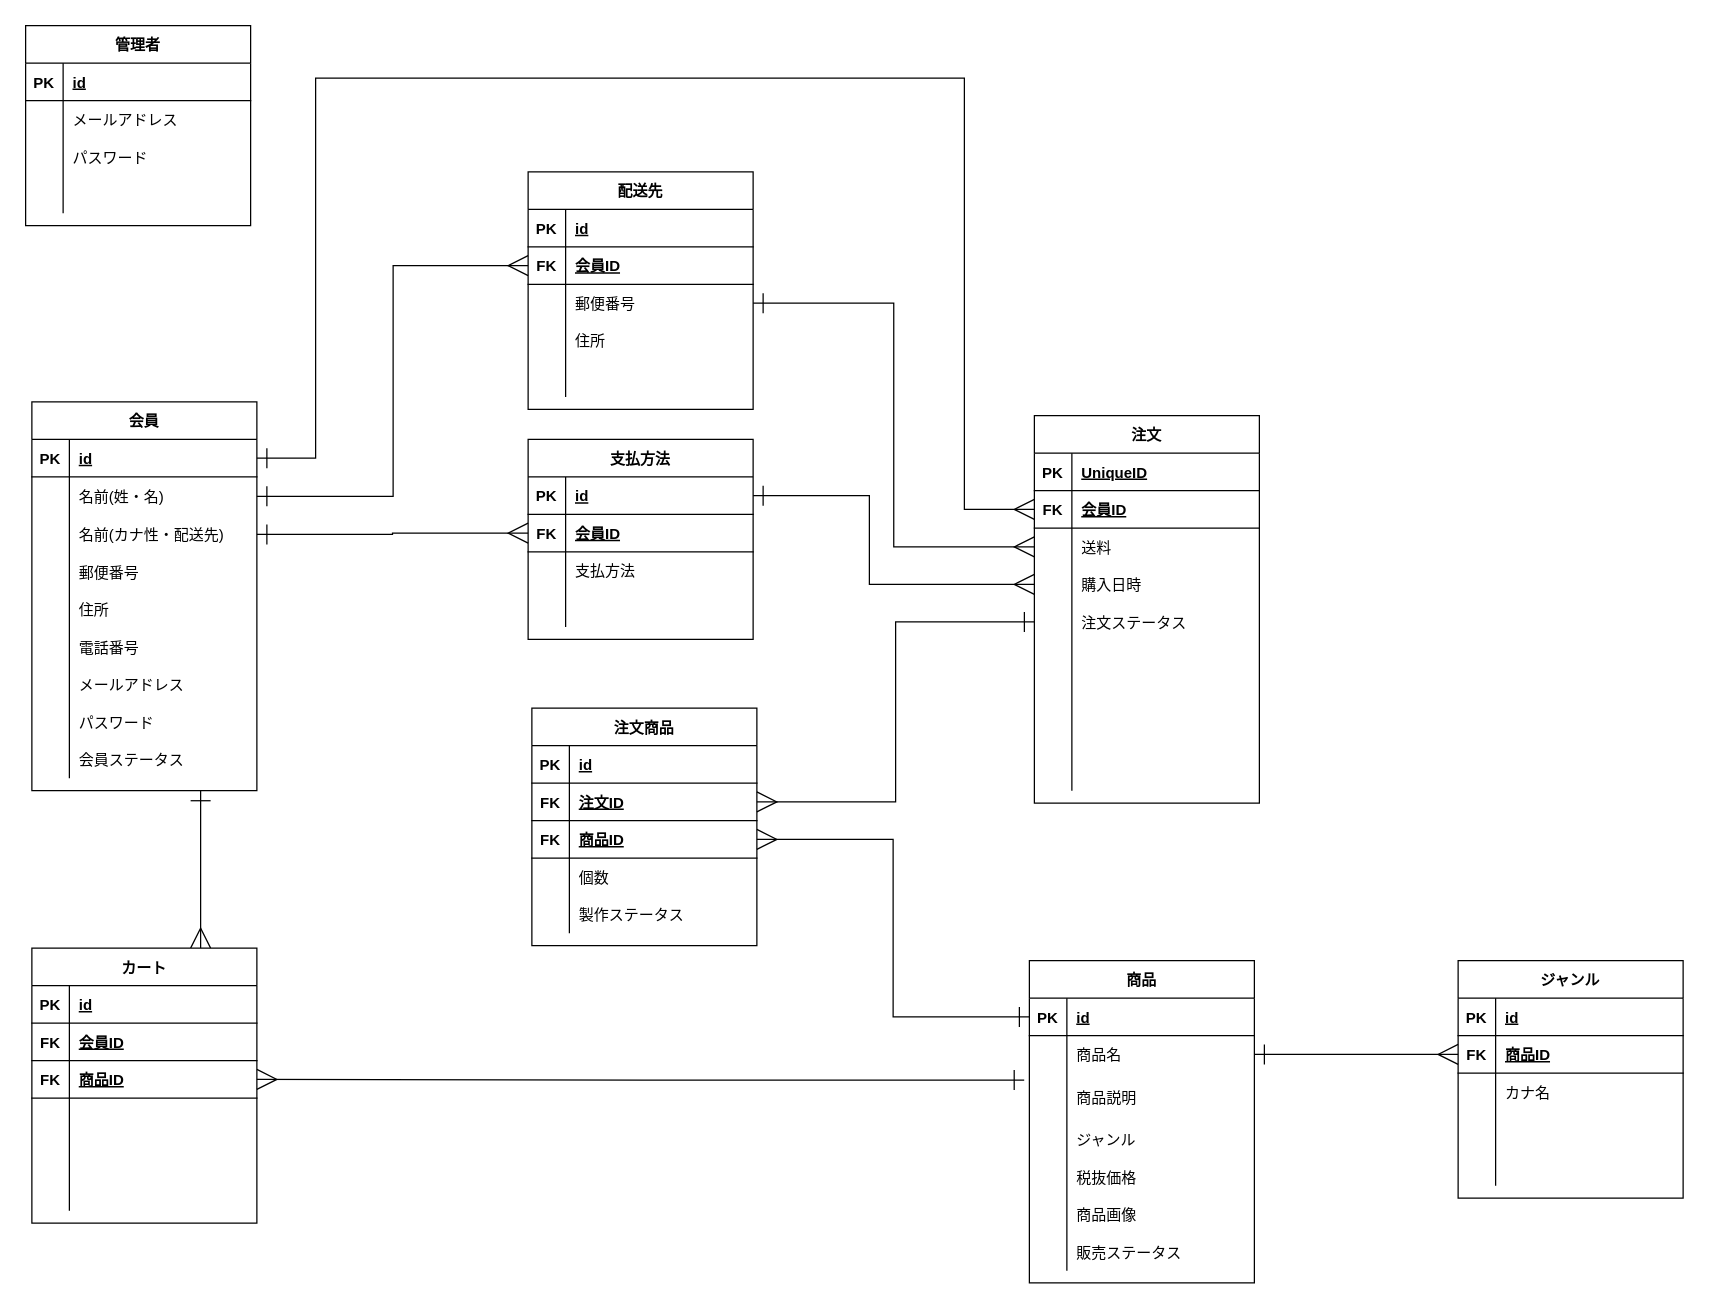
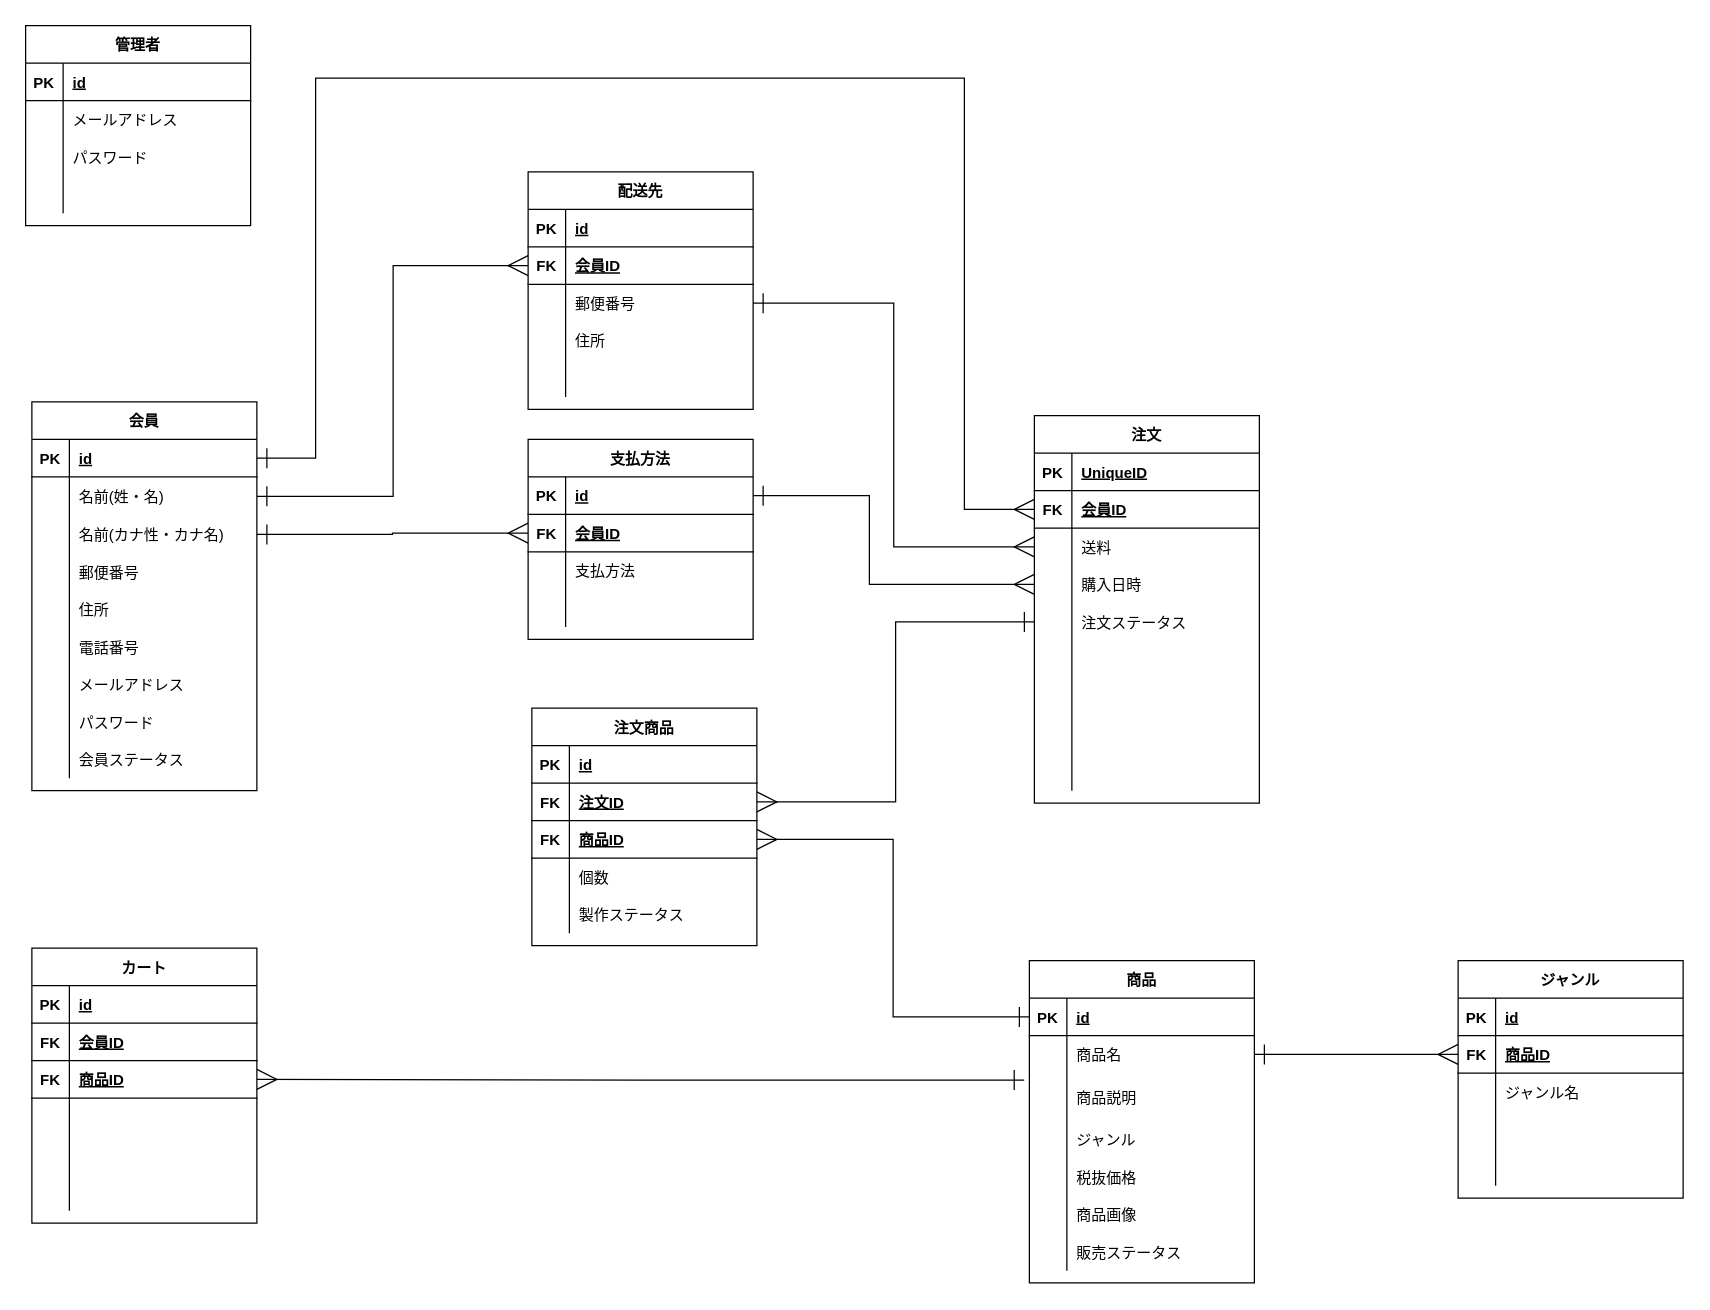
(155, 535) -> (155, 535)
(201, 870) -> none
(1528, 1093) -> (1543, 1093)
